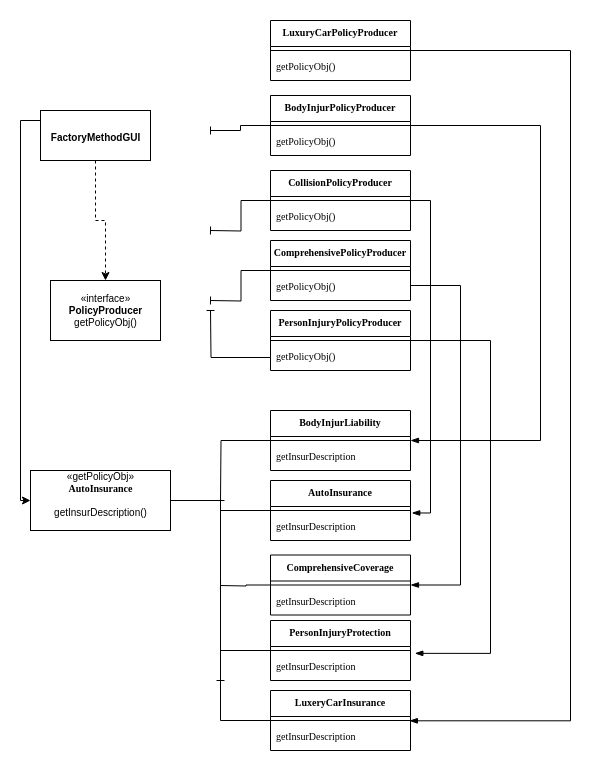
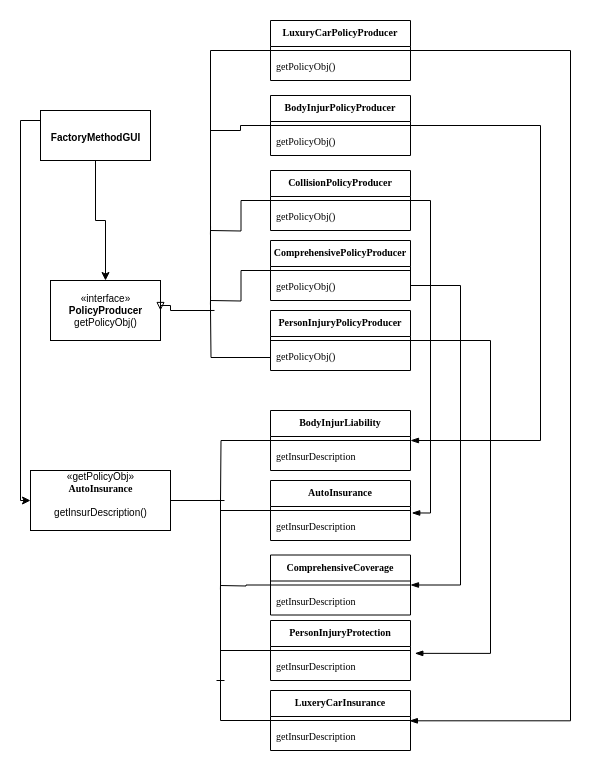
none -> (211, 181)
(97, 221) -> (97, 221)
